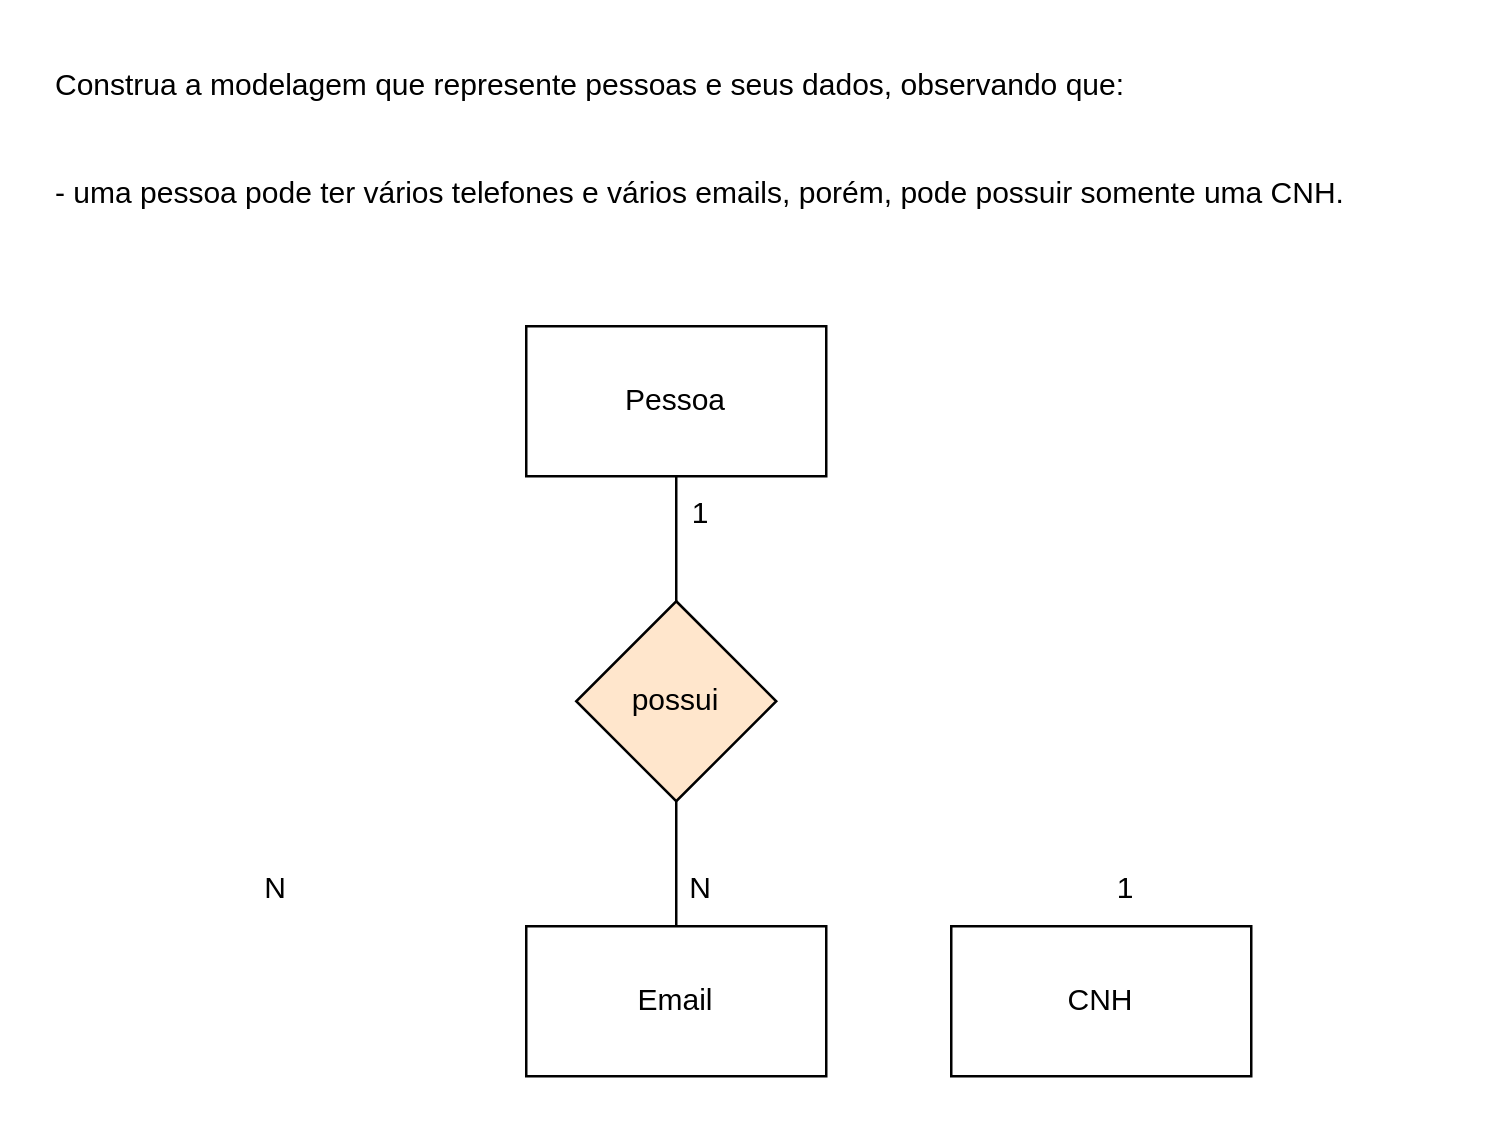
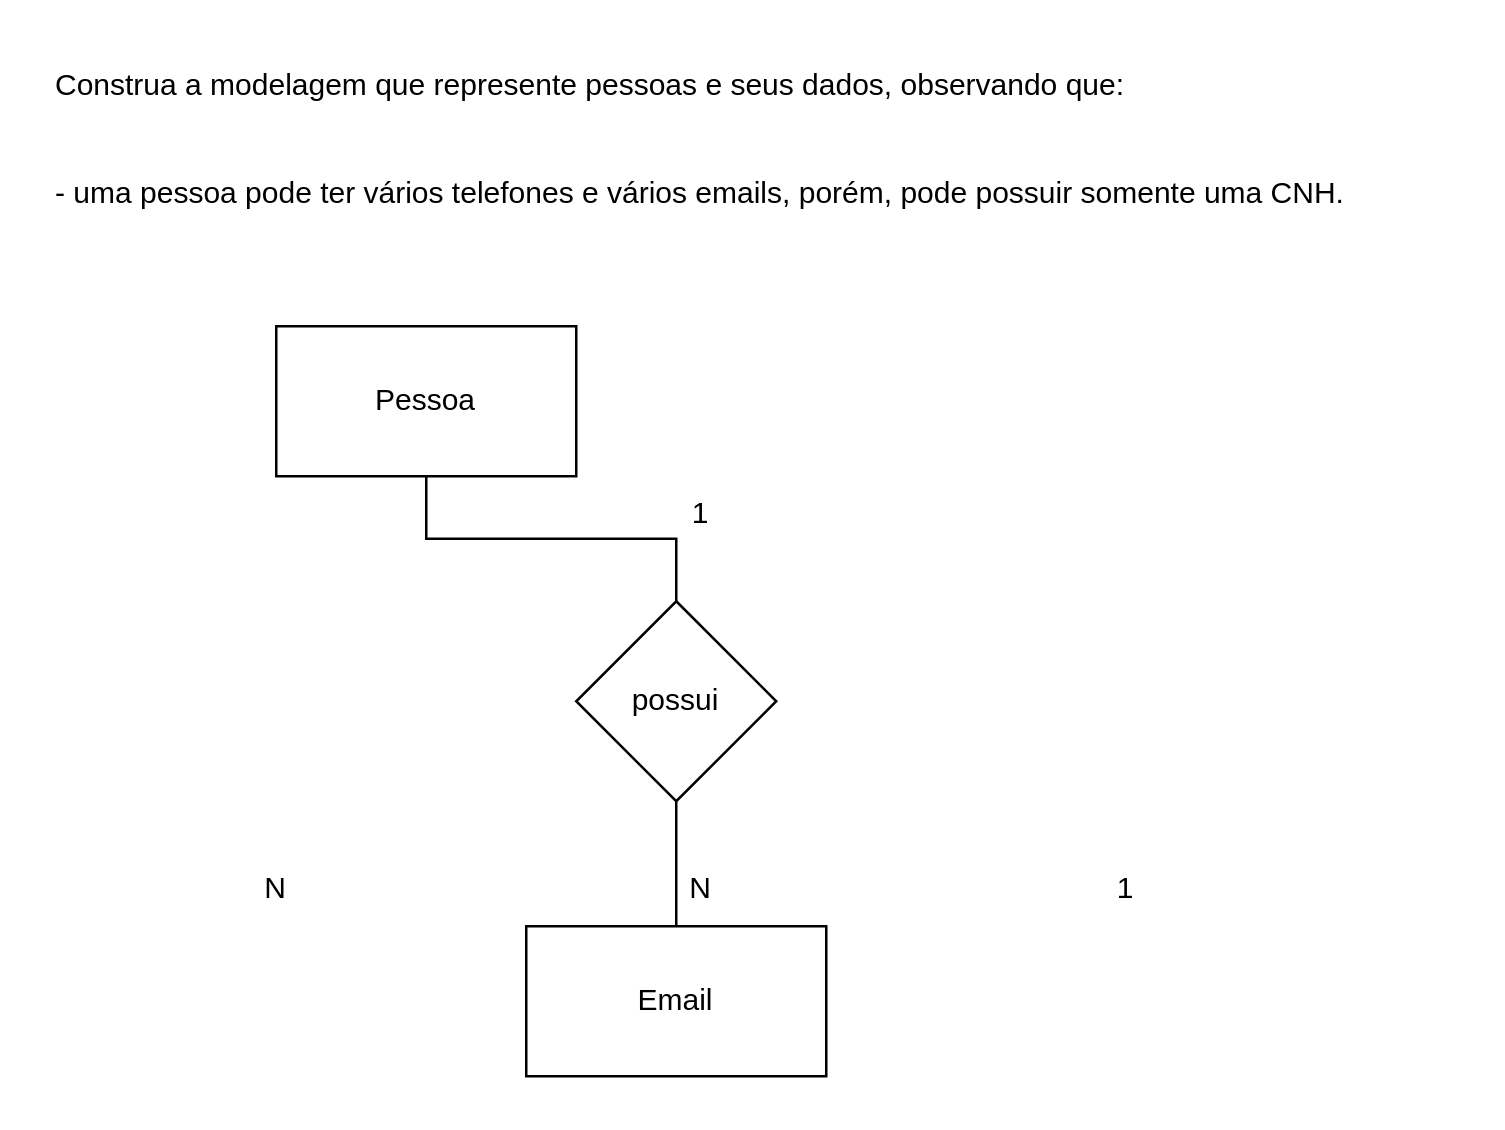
(676, 401) -> (426, 401)
(676, 701) -> (676, 701)
(1101, 1001) -> none
